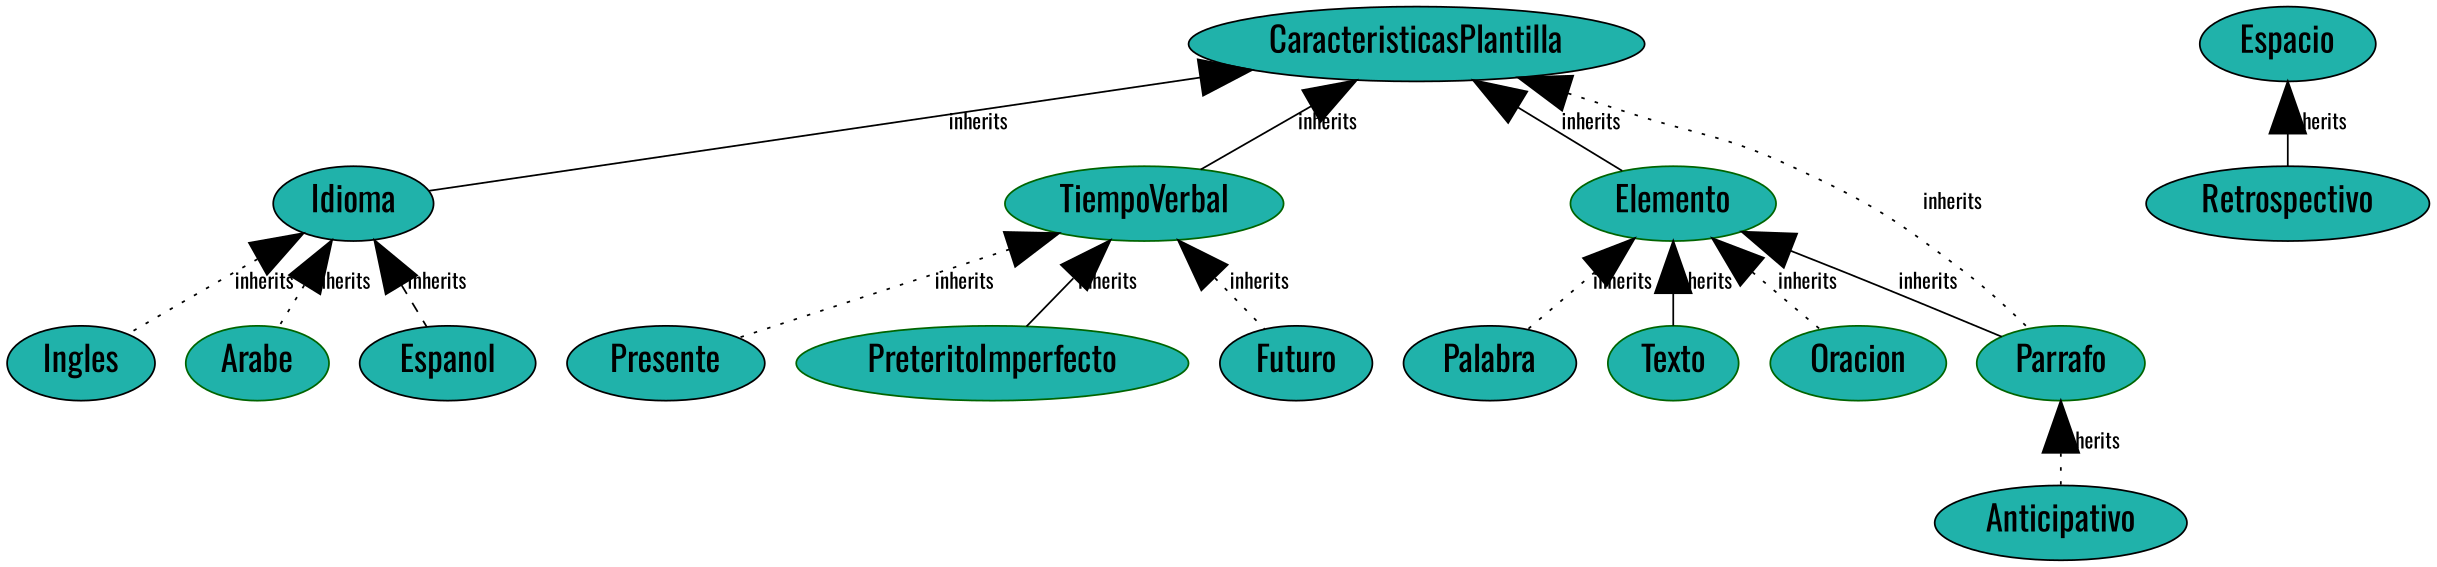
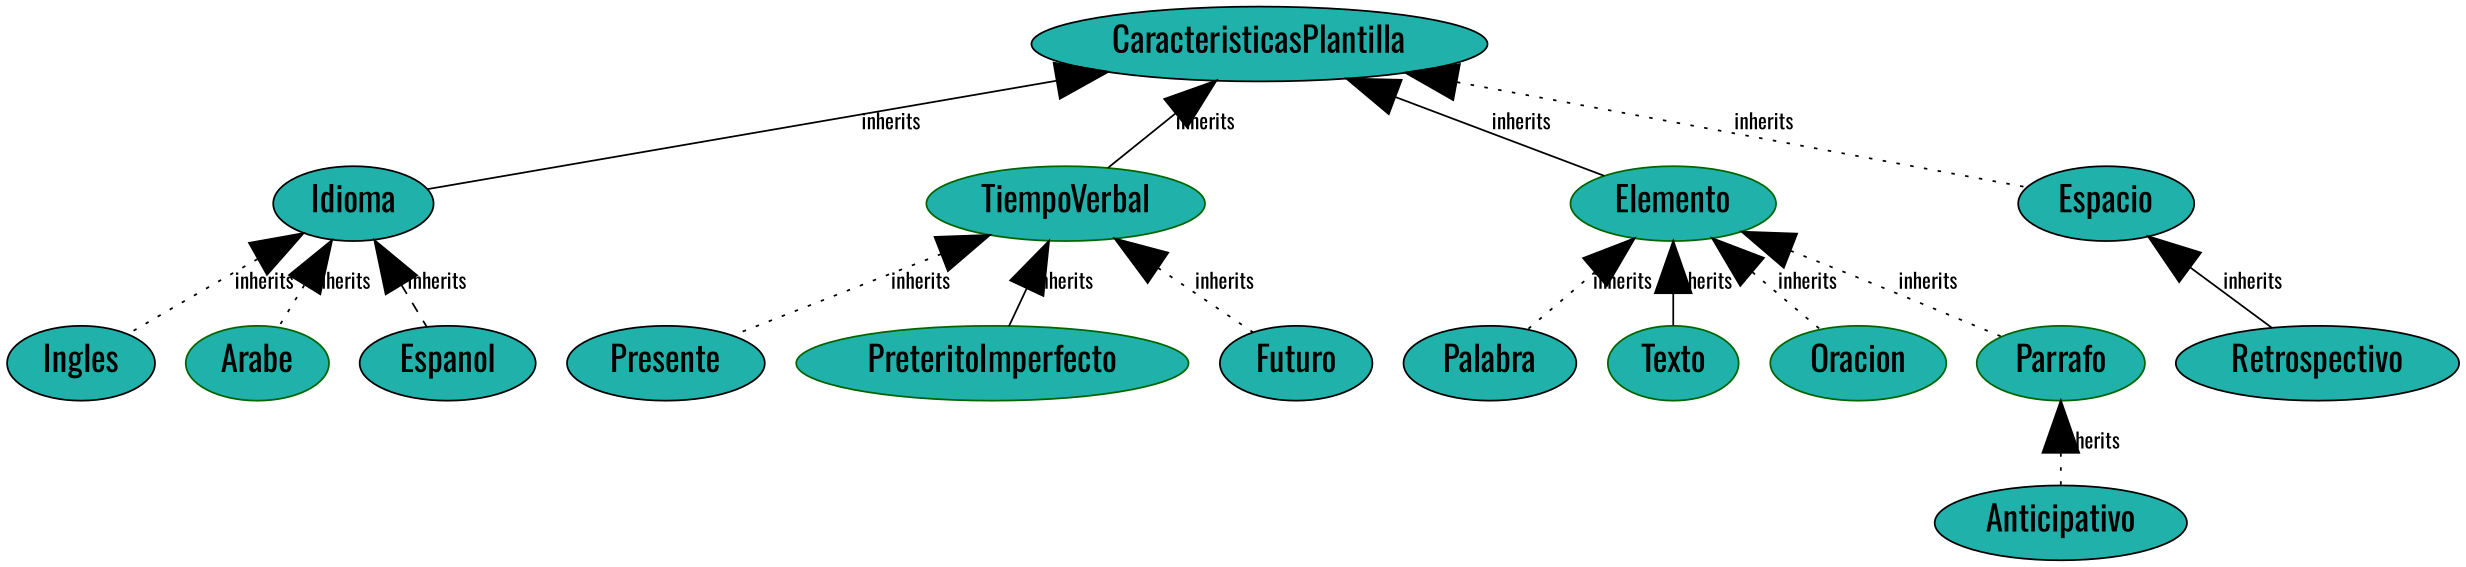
(1816, 178) -> (1742, 135)
(1896, 293) -> (1896, 293)
